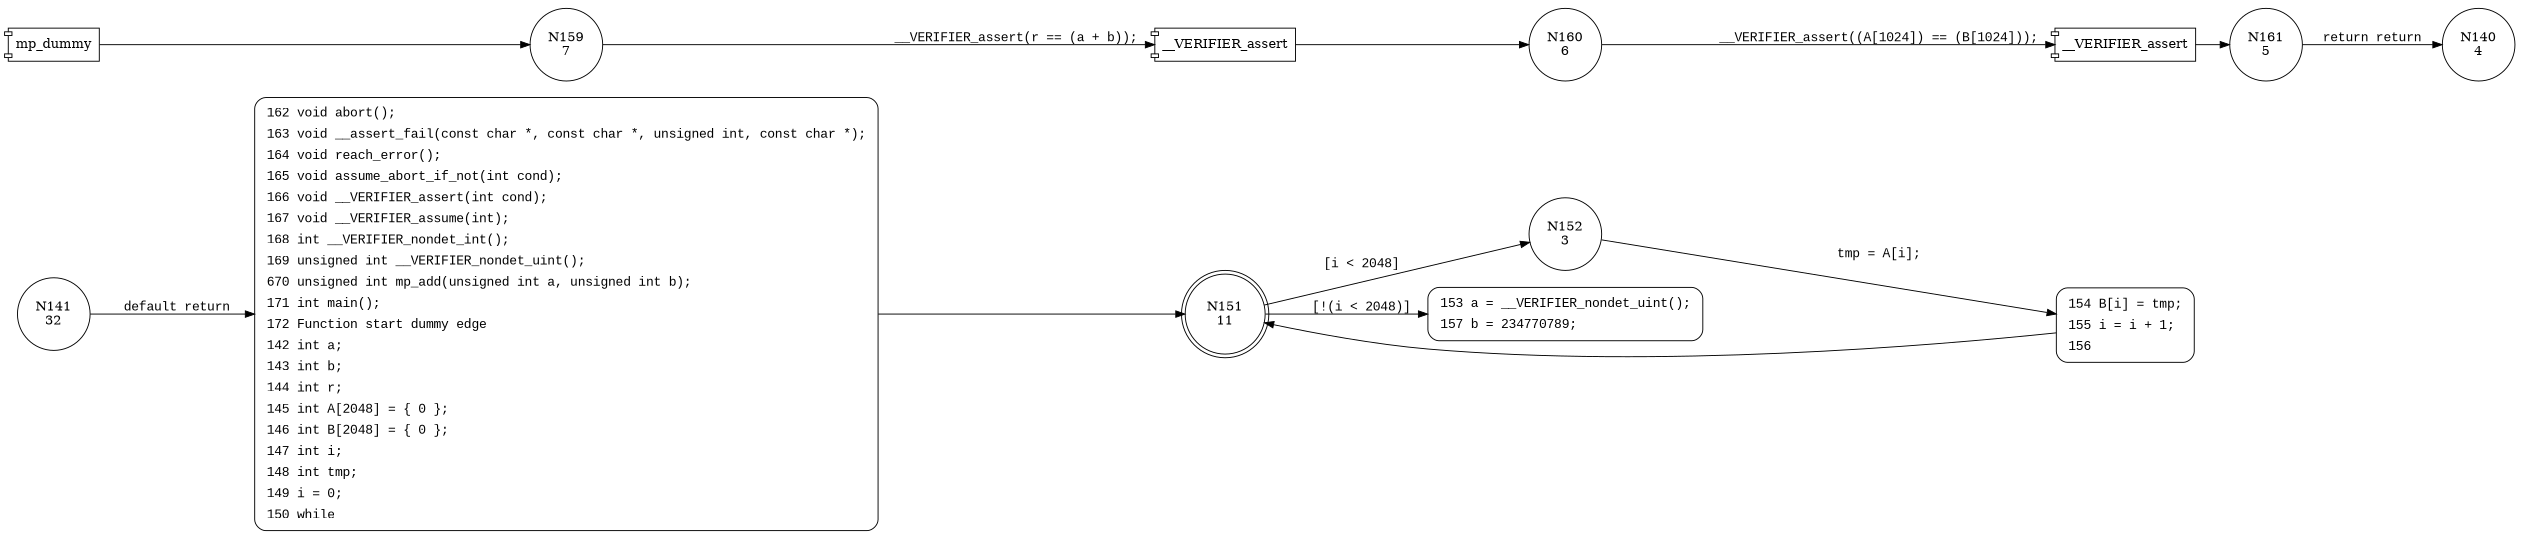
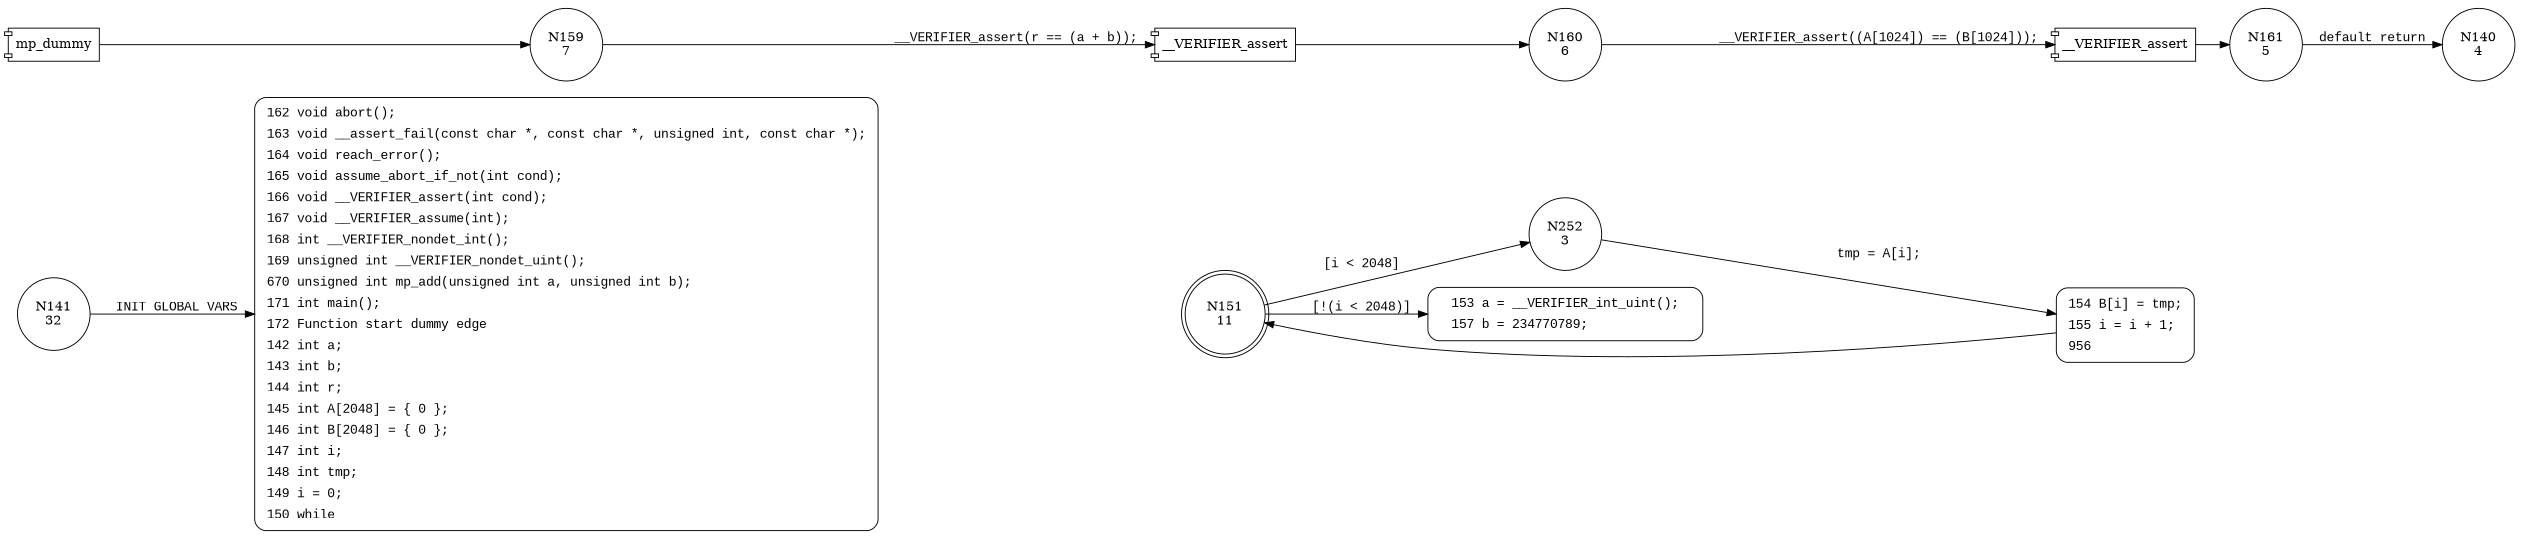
(2372, 38) -> (2372, 38)
(1565, 234) -> (1565, 234)
(1581, 303) -> (1581, 303)
(177, 307) -> (177, 307)
(1027, 314) -> none
(2080, 346) -> (2080, 346)
